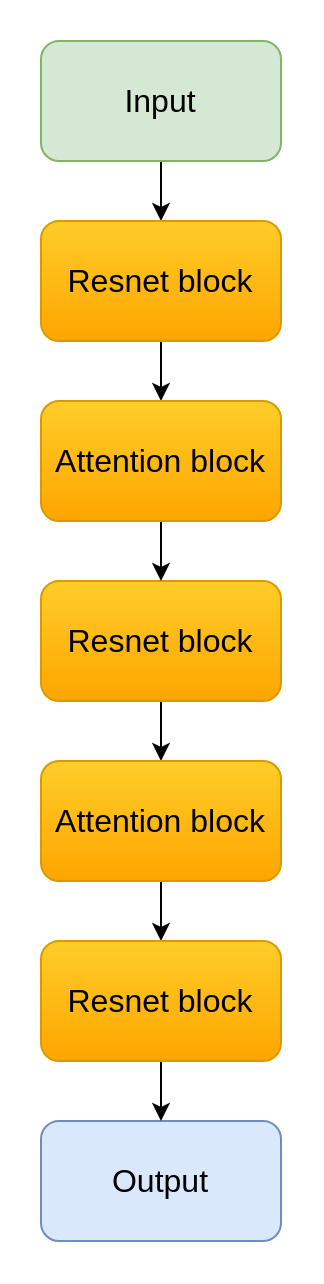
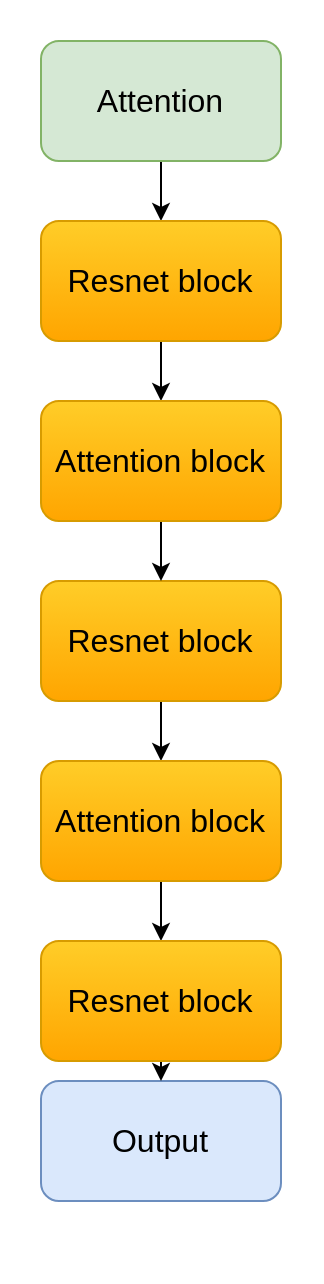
(161, 101) -> (161, 101)
(161, 1181) -> (161, 1141)
